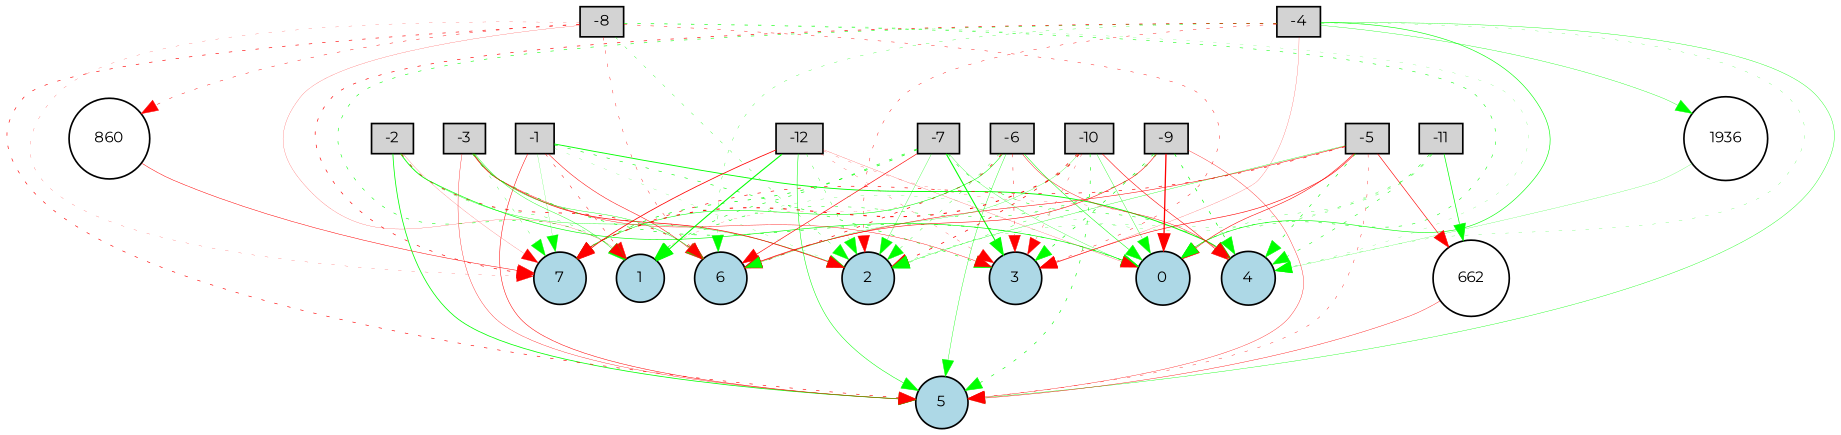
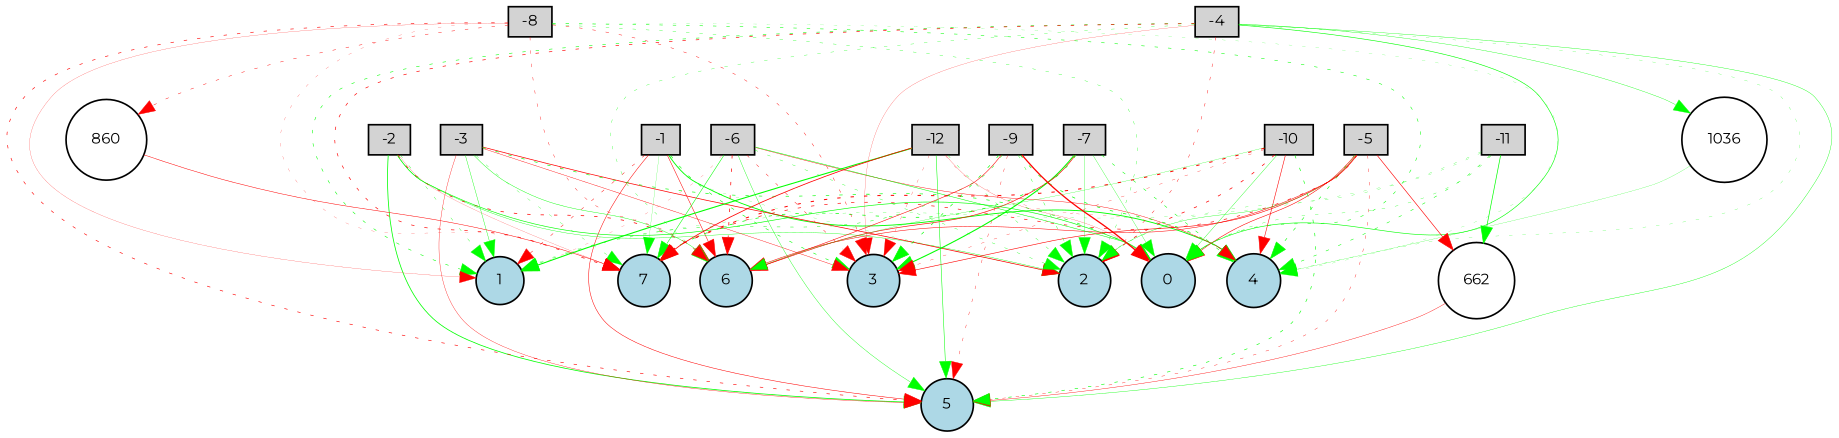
(1726, 139) -> (1724, 140)
(791, 196) -> none
(1272, 331) -> (980, 269)
